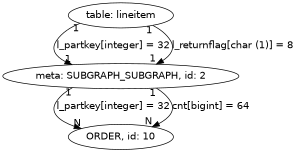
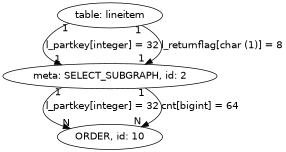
(121, 76) -> (110, 76)
